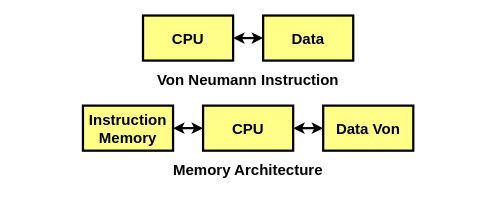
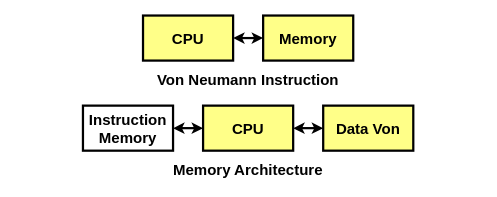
(308, 38) -> (308, 38)
(128, 128) -> (128, 128)
